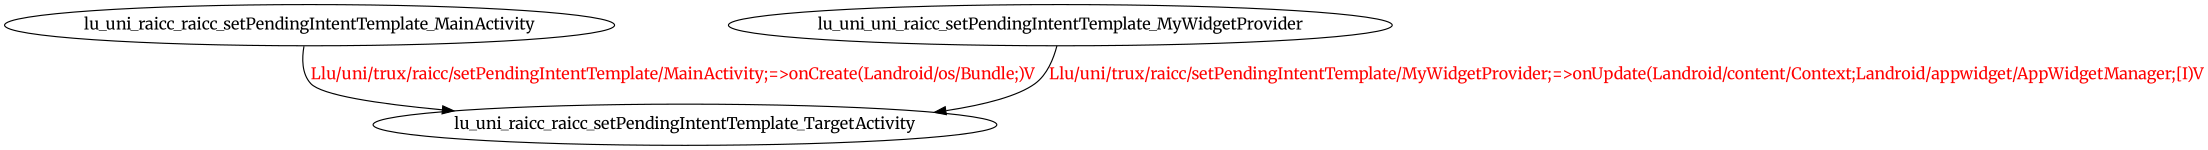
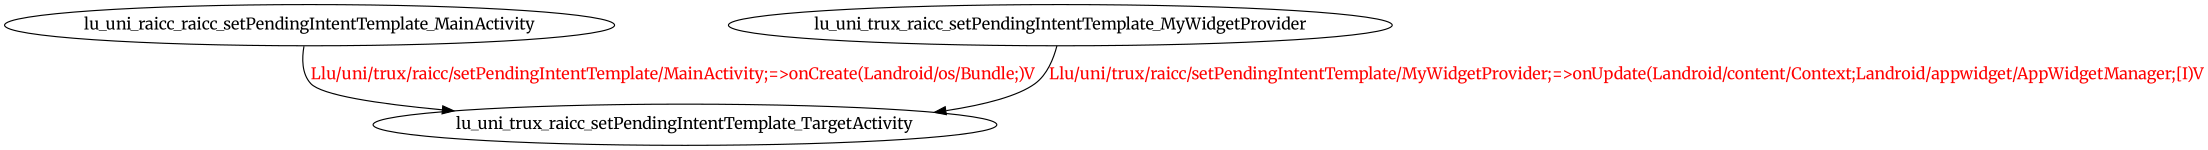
(1060, 25) -> (1060, 25)
(685, 125) -> (685, 125)
